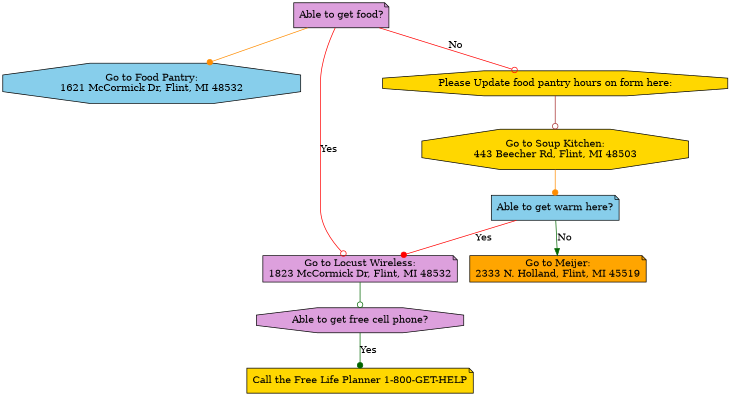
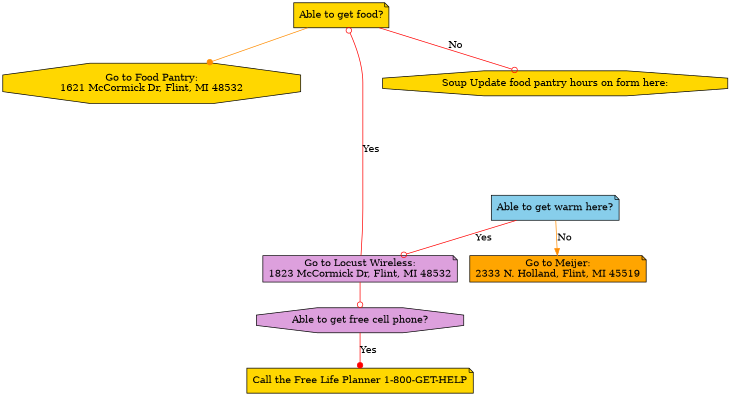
(341, 15) -> (341, 15)
(152, 83) -> (152, 83)
(555, 83) -> (555, 83)
(320, 141) -> (363, 143)
(555, 149) -> none
(556, 235) -> (556, 235)
(462, 237) -> (462, 237)
(360, 292) -> (360, 292)
(360, 348) -> (360, 348)
